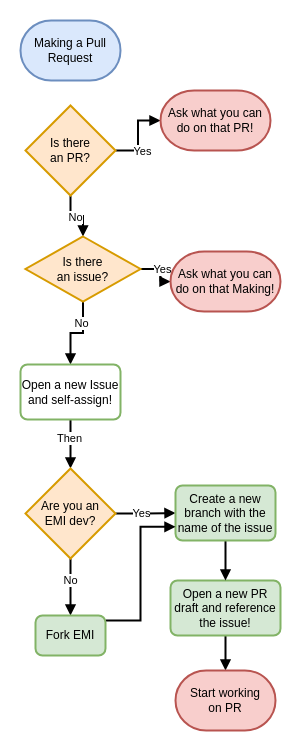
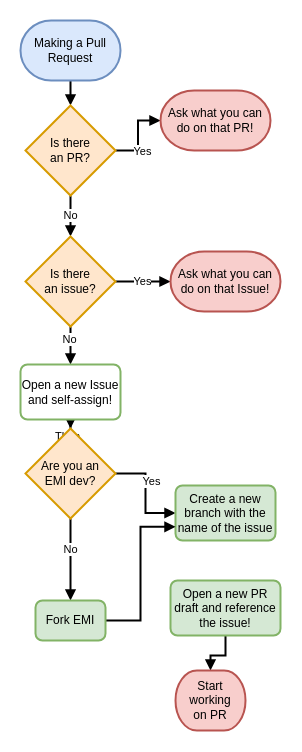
none -> (71, 99)
(83, 269) -> (71, 282)
(226, 282) -> (226, 282)
(71, 514) -> (71, 474)
(226, 555) -> none
(71, 636) -> (71, 621)
(226, 701) -> (211, 701)
